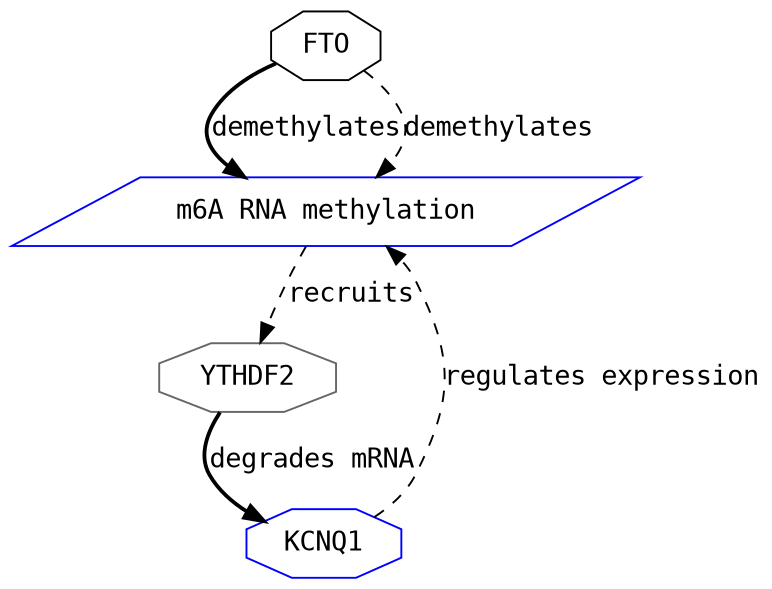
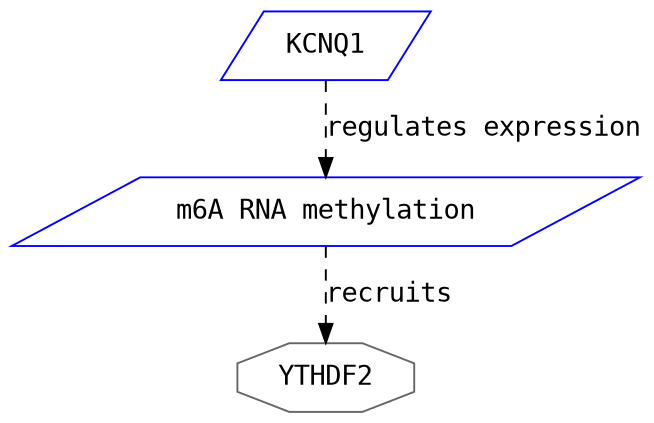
(326, 46) -> none
(207, 469) -> none
(324, 543) -> (326, 46)
